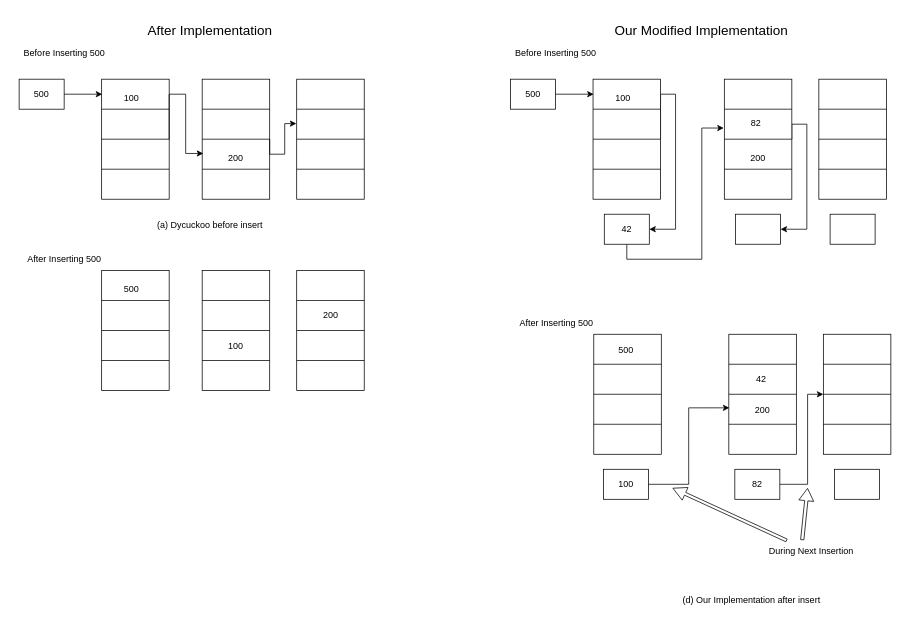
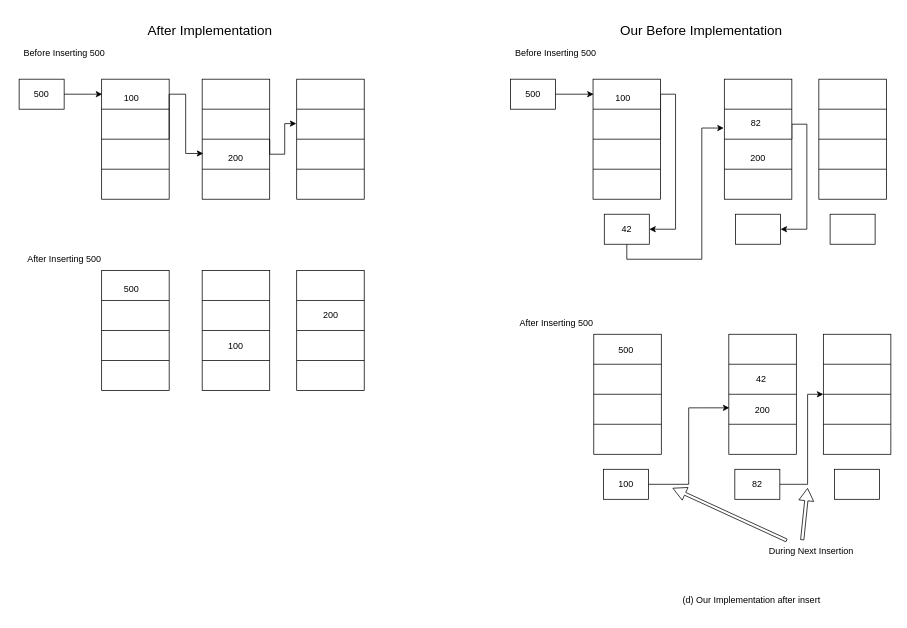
(701, 30) -> (701, 30)
(210, 225) -> none
